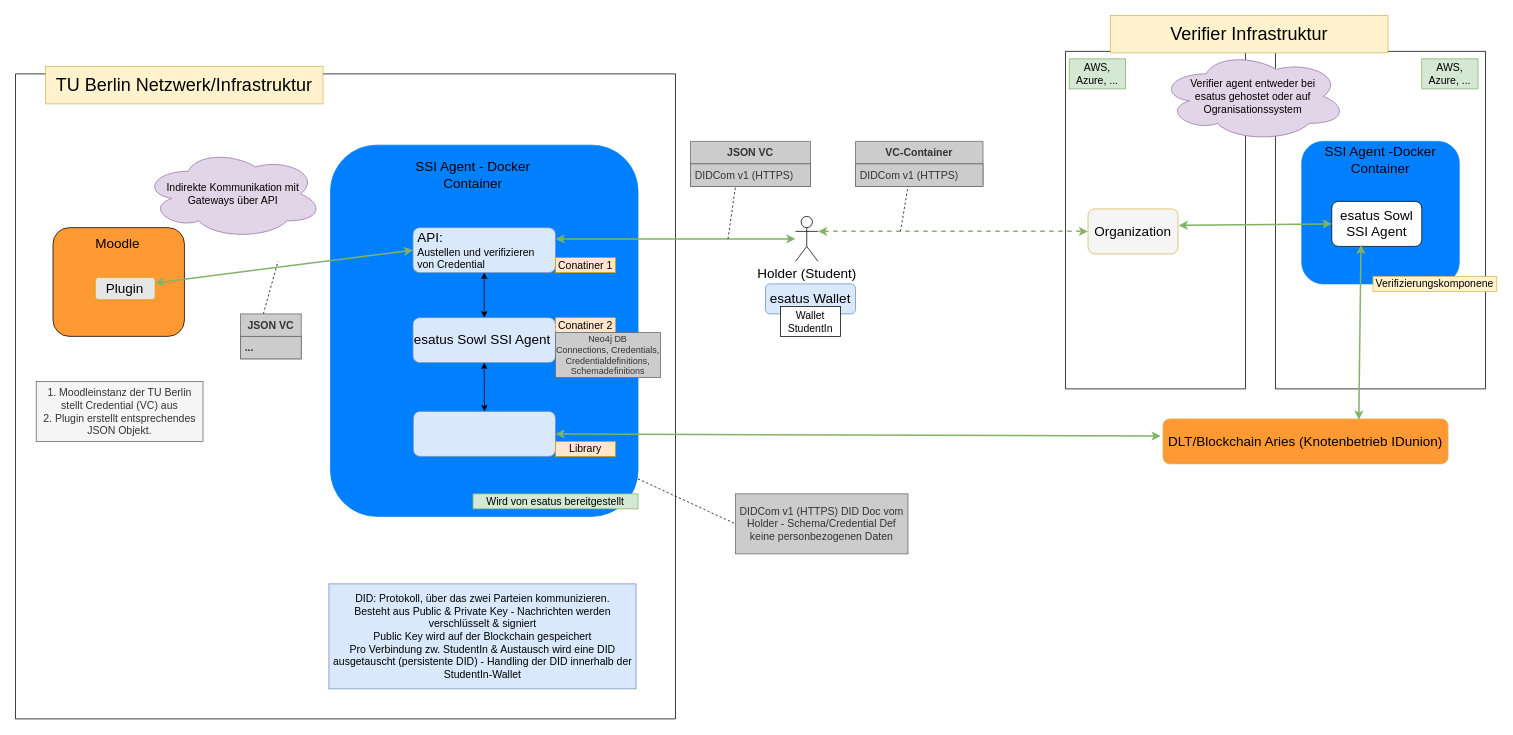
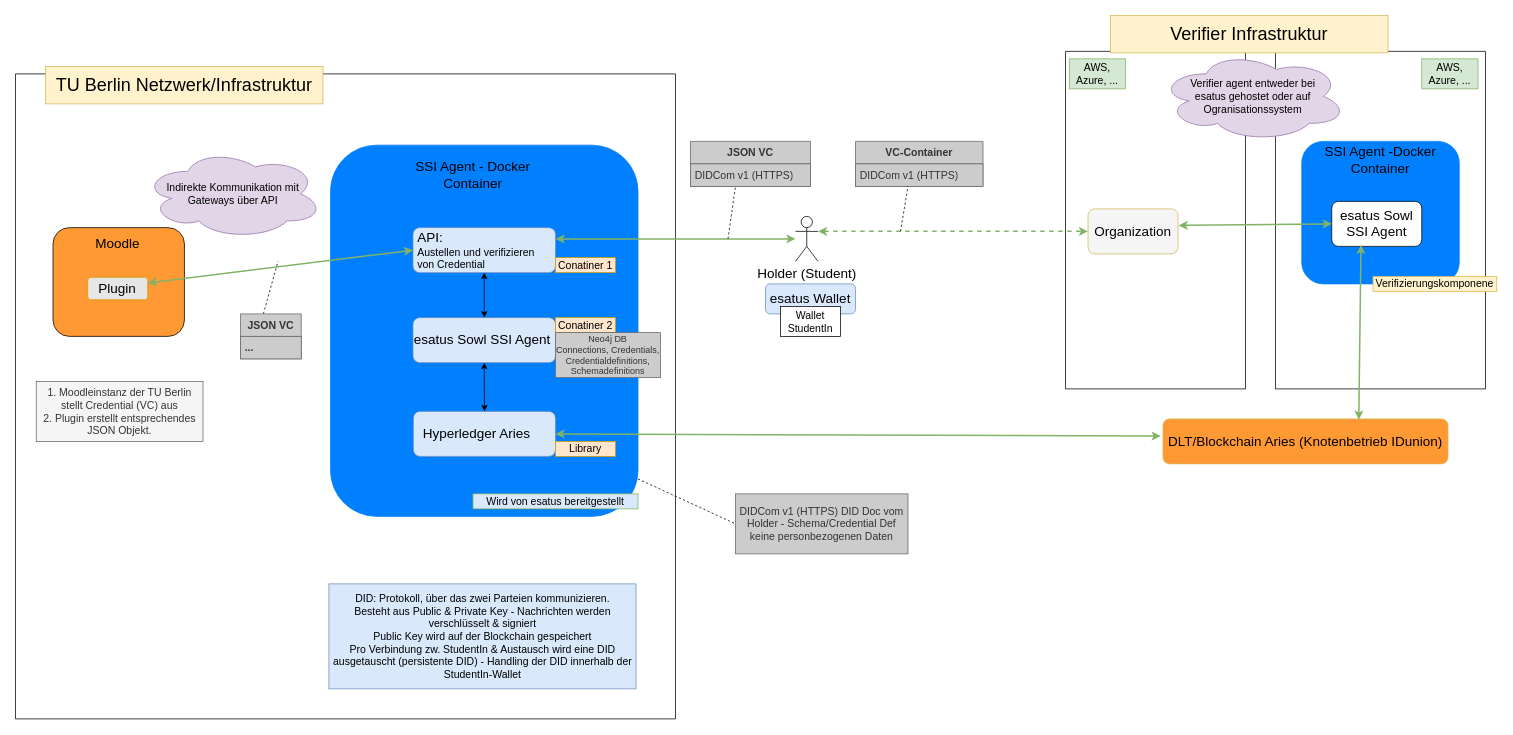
(125, 289) -> (118, 289)
(585, 325) -> (585, 325)
none -> (477, 434)
(555, 501) -> (555, 501)
